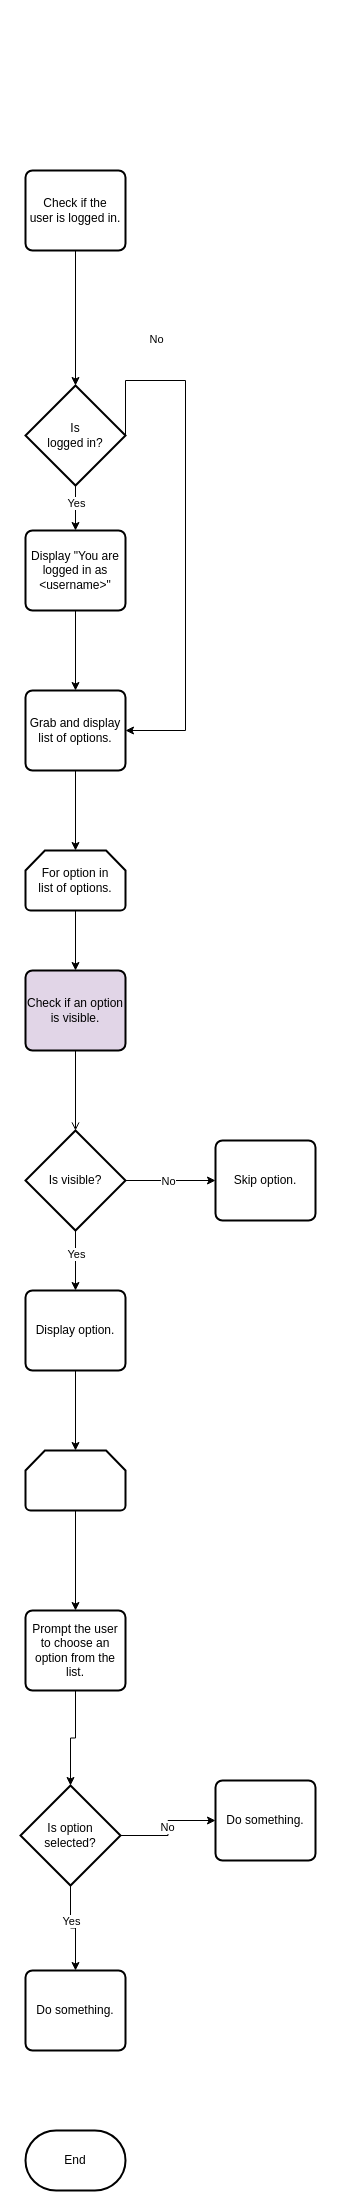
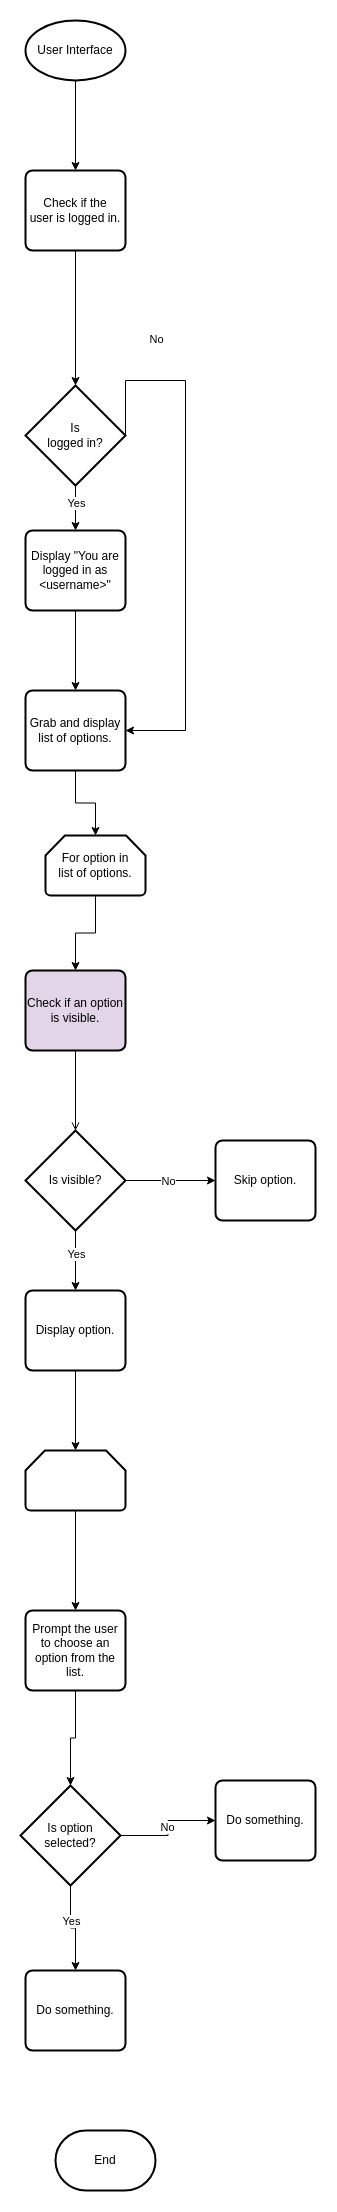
none -> (76, 51)
none -> (76, 122)
(76, 881) -> (96, 866)
(76, 2161) -> (106, 2161)
